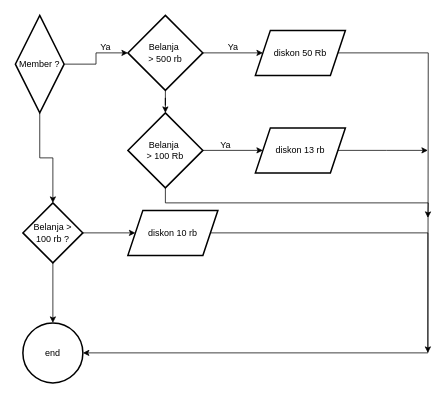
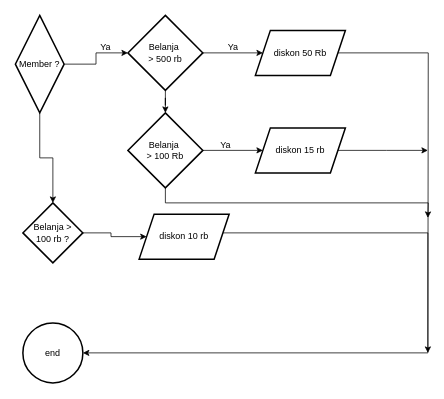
(300, 150) -> (300, 150)
(173, 233) -> (184, 237)
(53, 316) -> none
